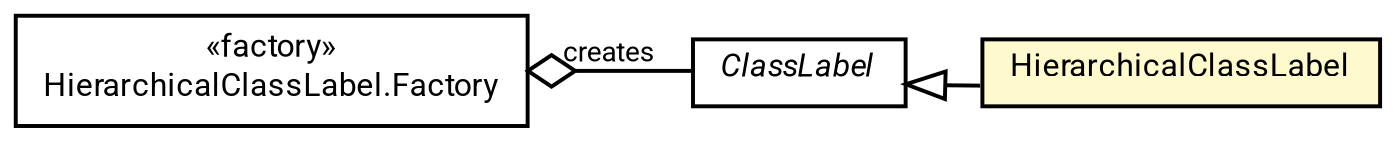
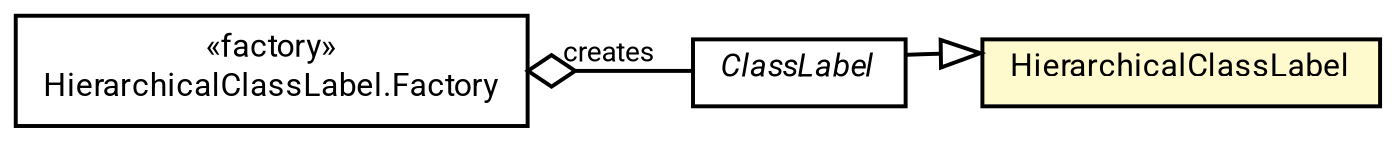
(963, 86) -> (923, 54)
